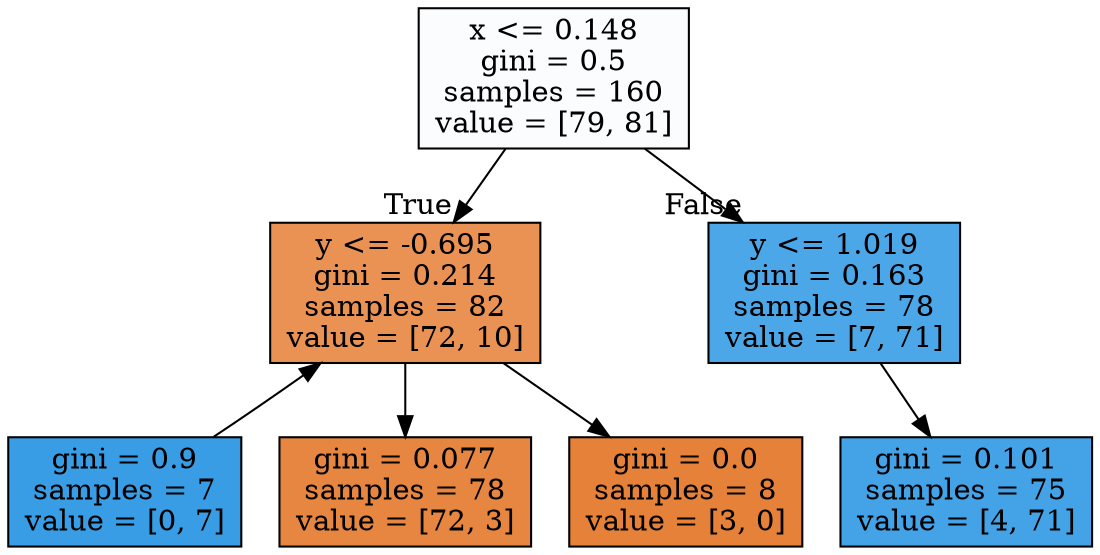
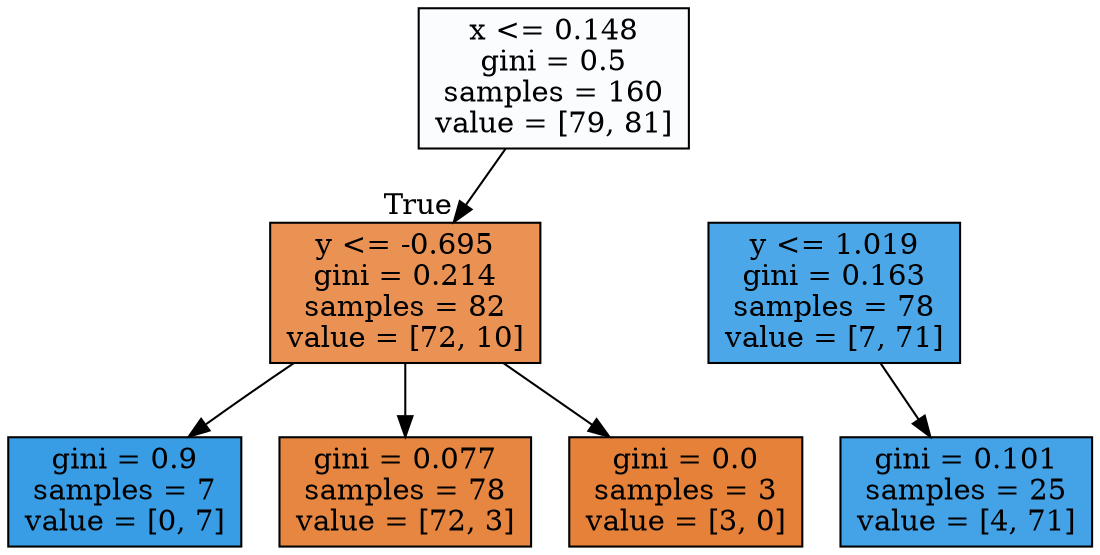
(685, 179) -> none
(259, 406) -> (250, 393)
(686, 492) -> (686, 492)
(966, 492) -> (966, 492)
